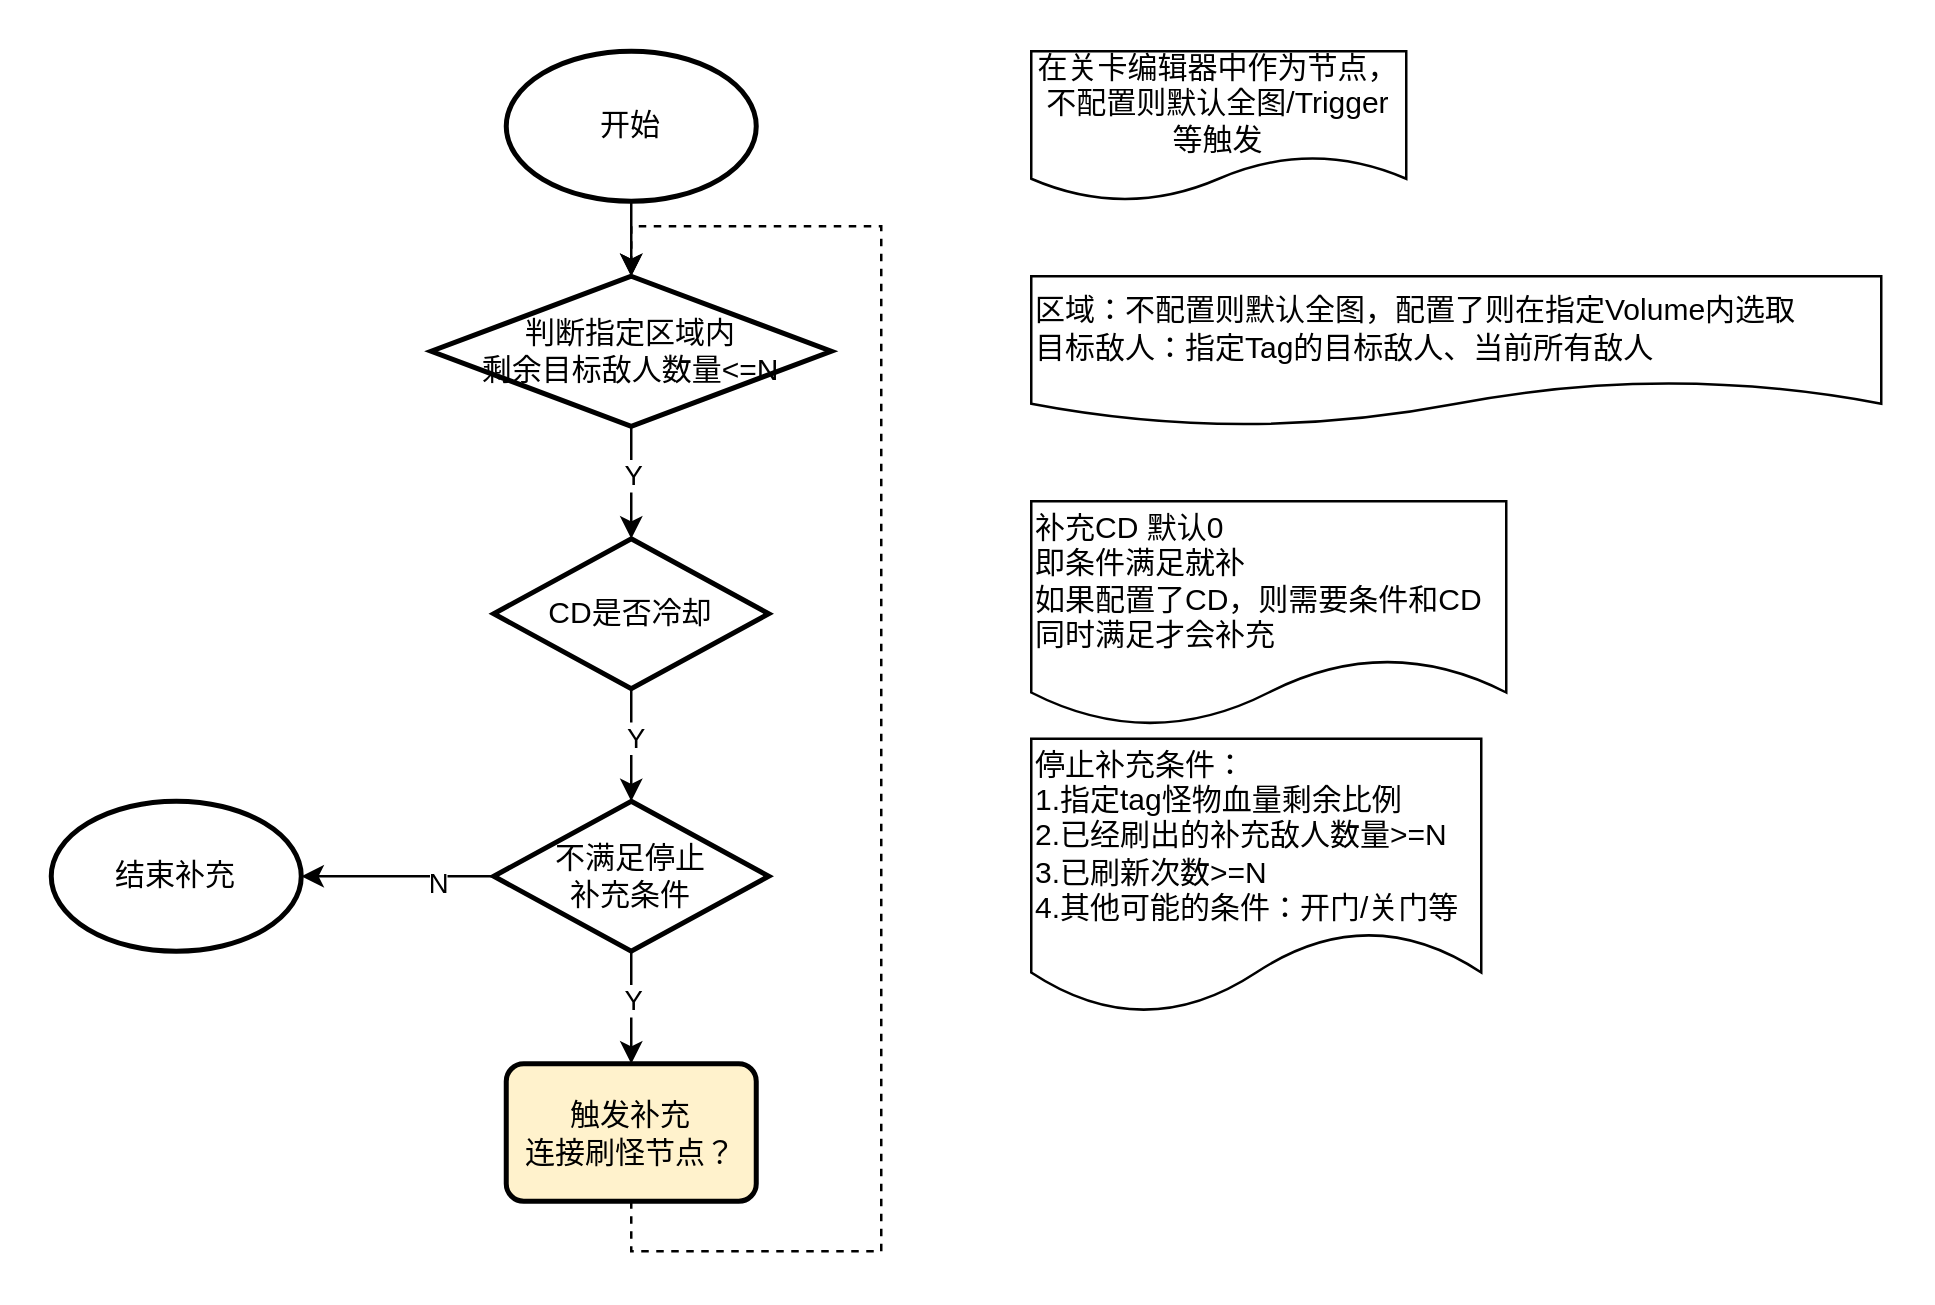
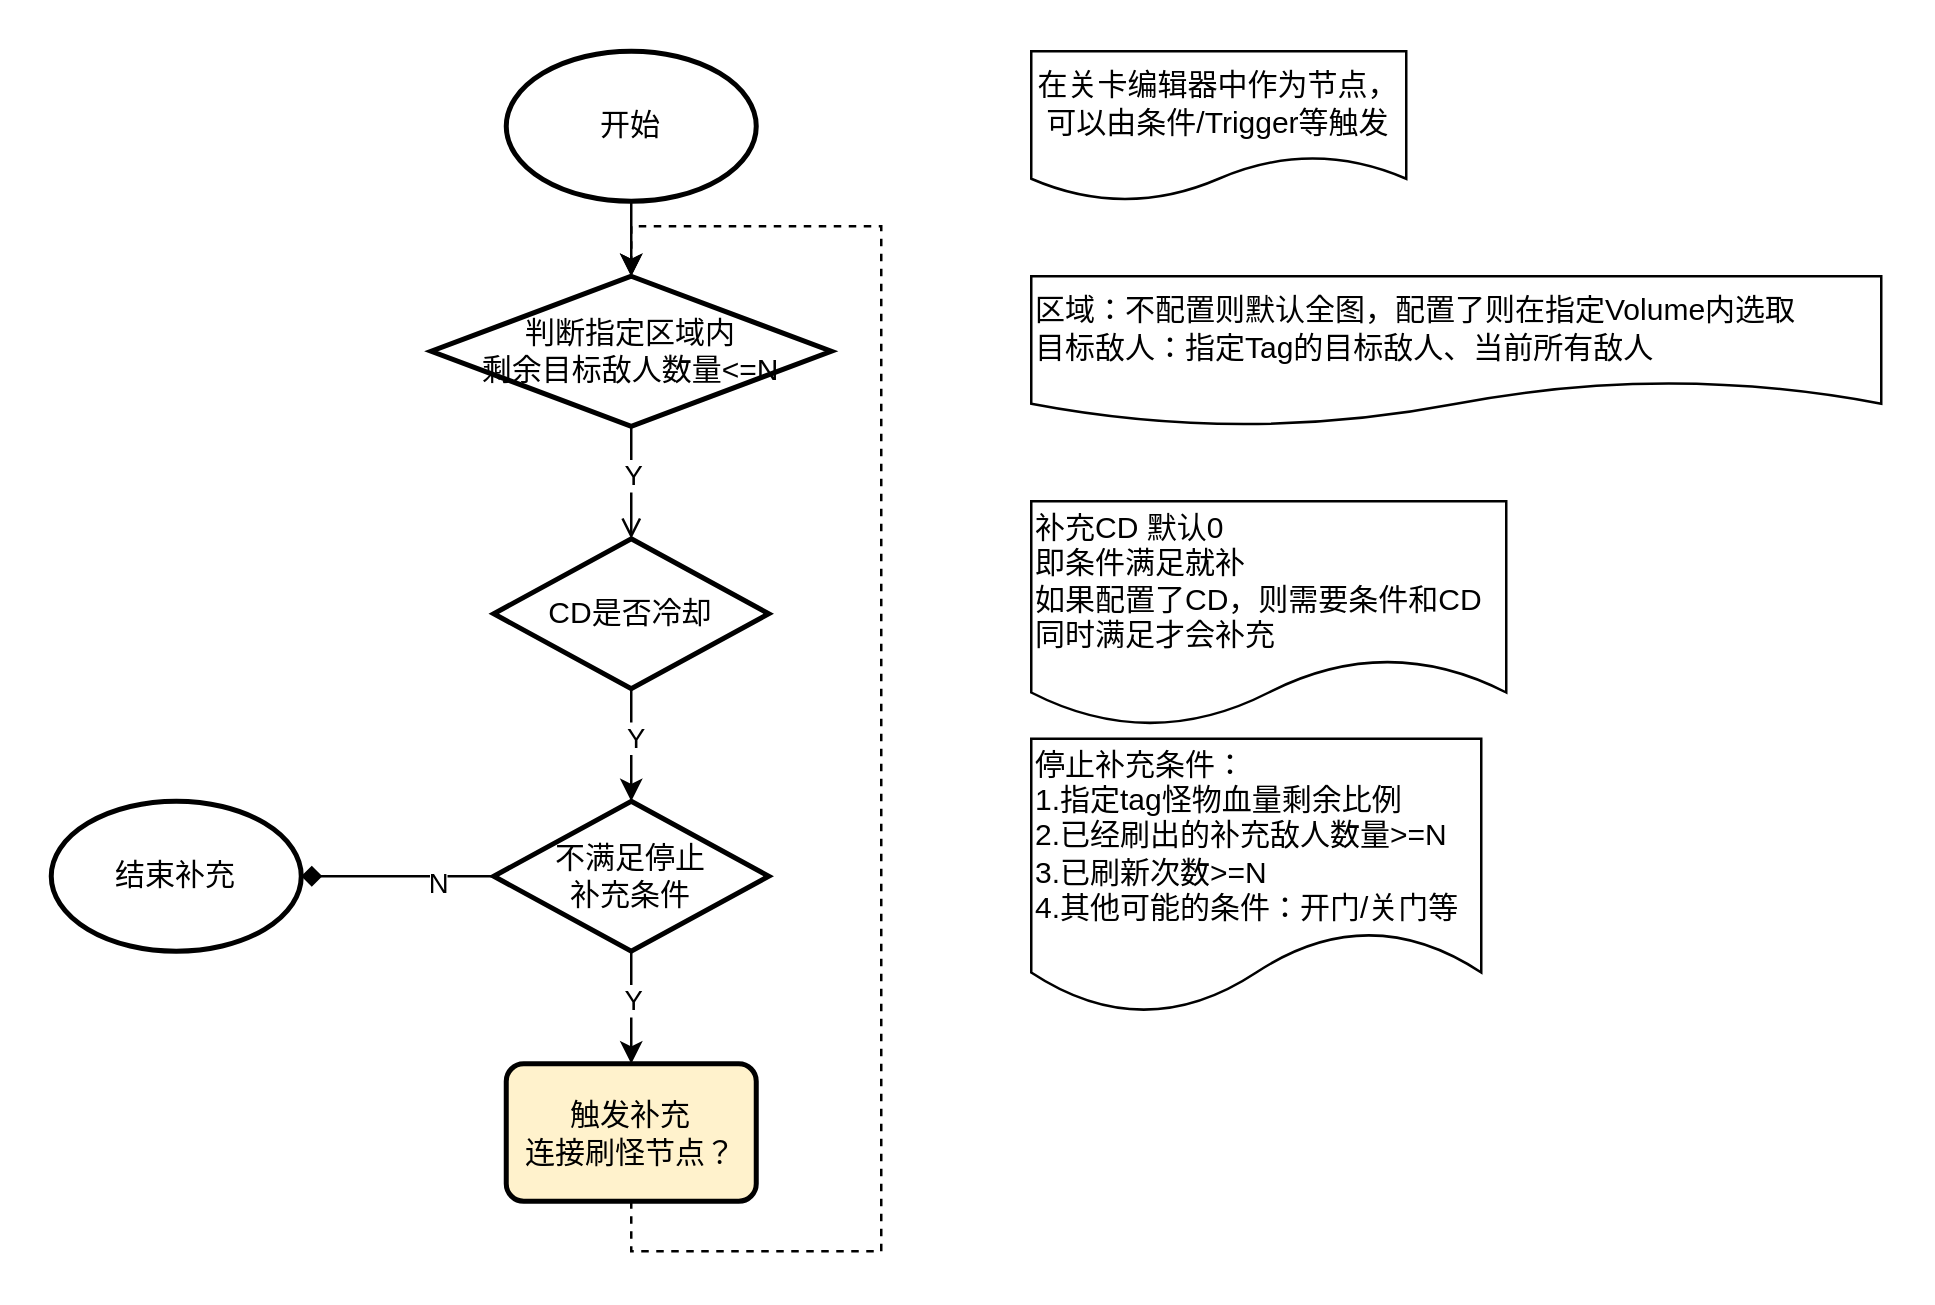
(1219, 104) -> (1219, 104)
(631, 520) -> (631, 524)
(320, 876) -> (322, 876)
